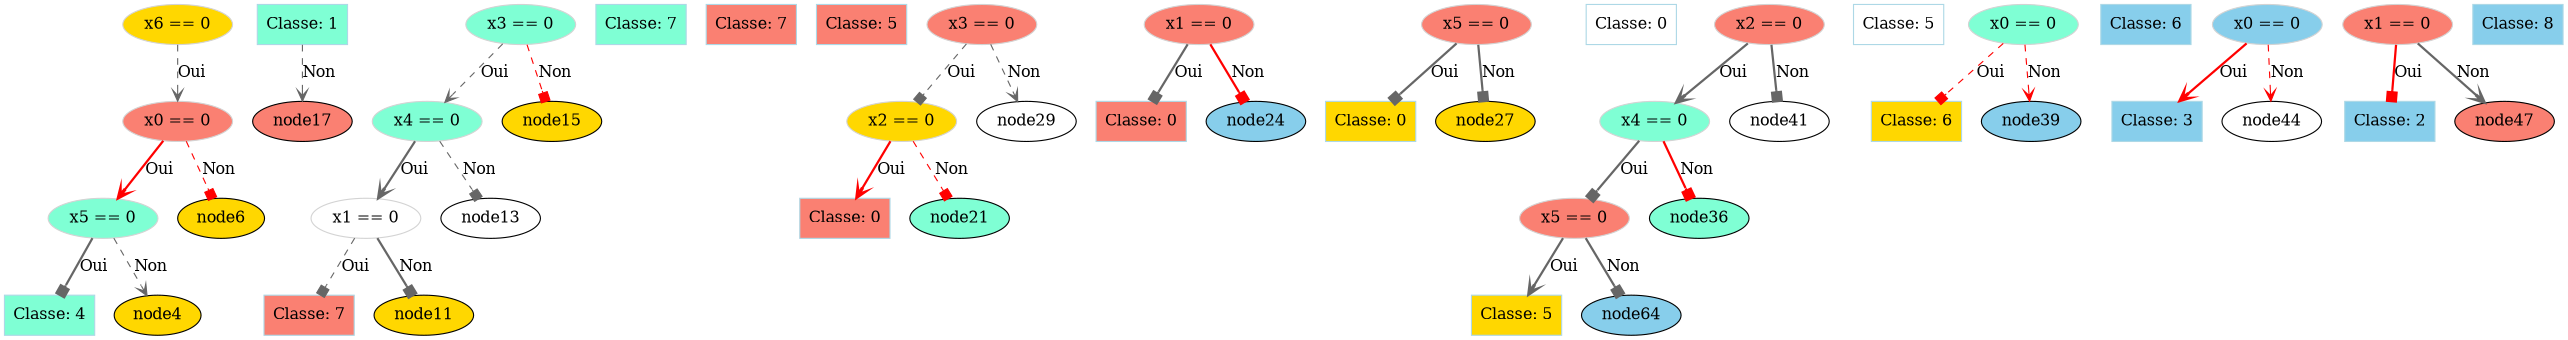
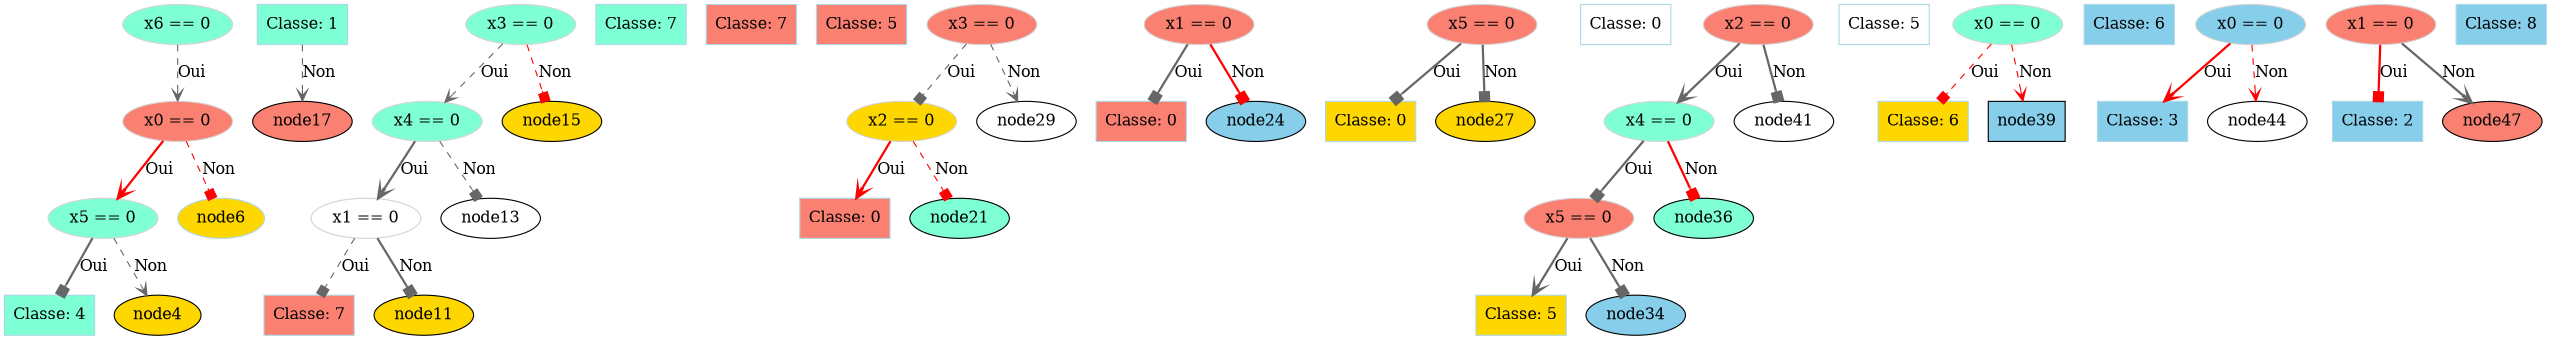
(178, 25) -> (178, 25)
(2031, 121) -> (2027, 121)
(221, 218) -> (221, 218)
(1631, 315) -> (1636, 315)
